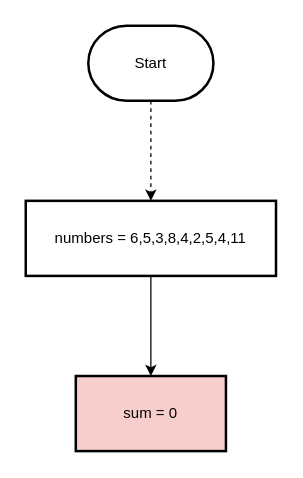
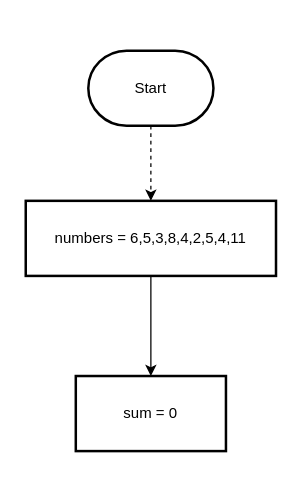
(151, 63) -> (151, 88)
(151, 413) -> (151, 413)
